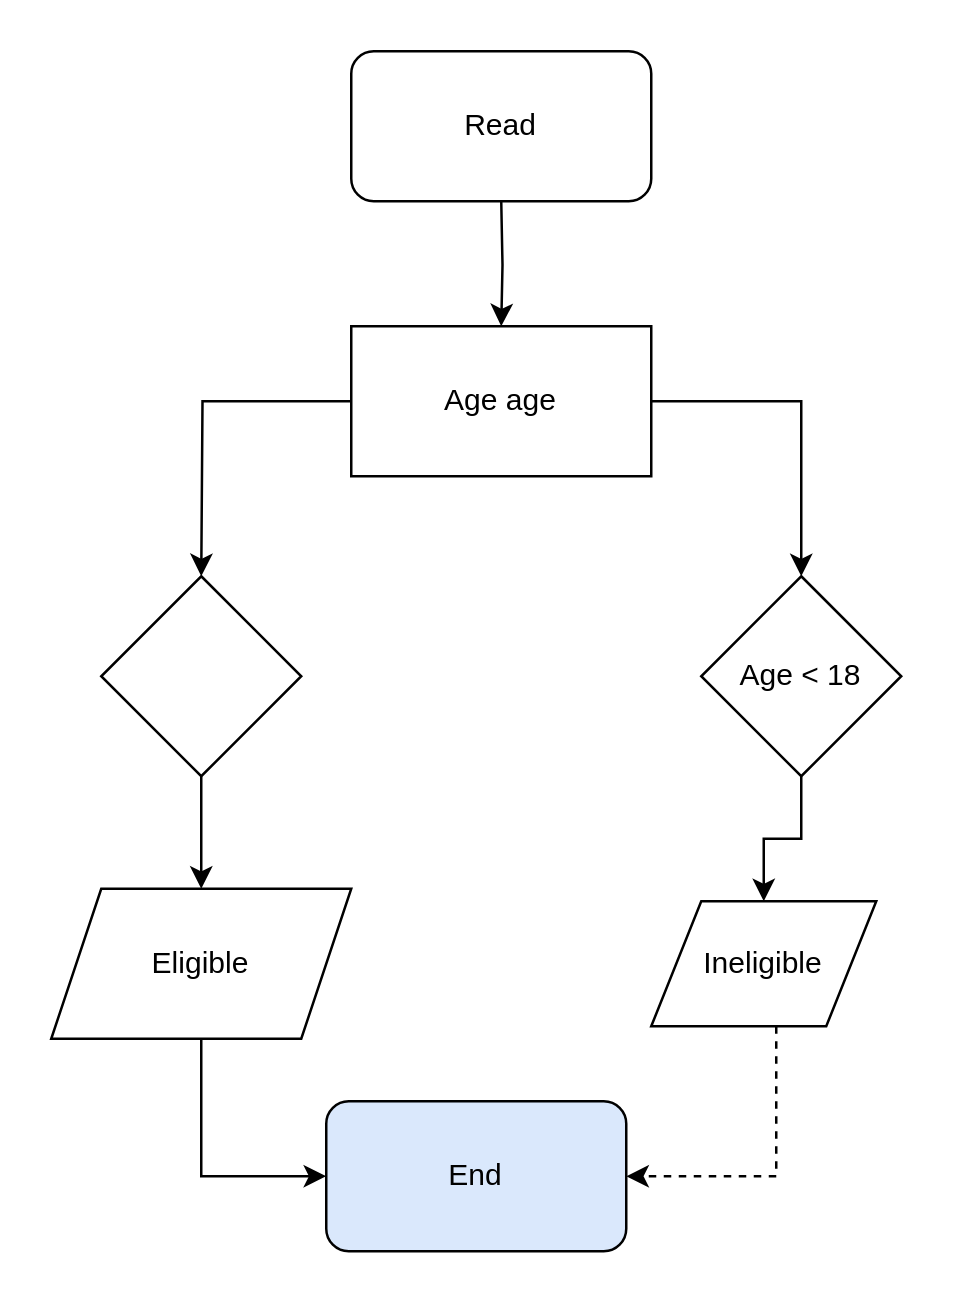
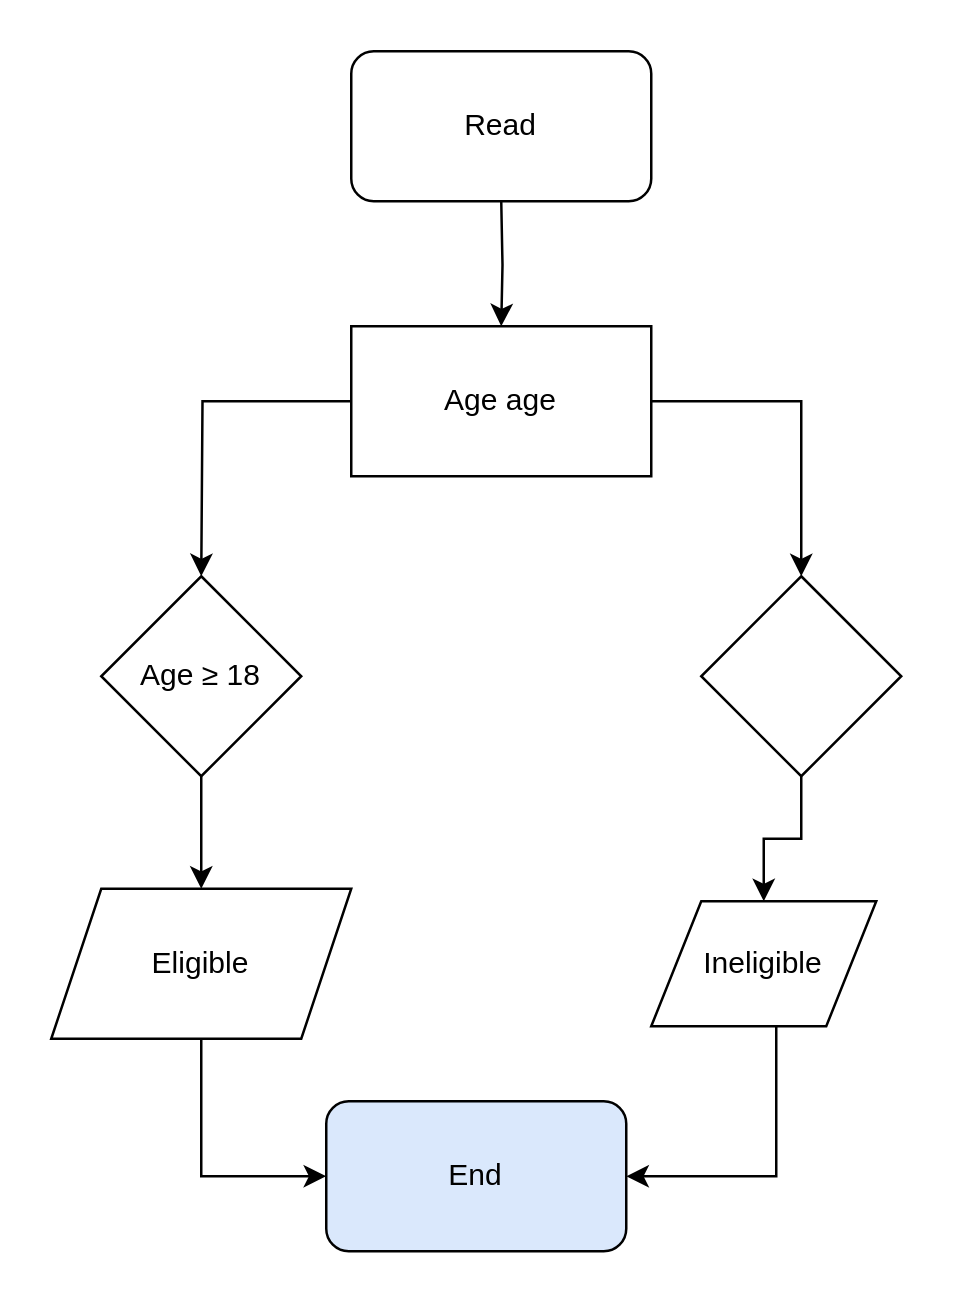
none -> (201, 676)
(801, 676) -> none
(776, 1171) -> (776, 1171)
